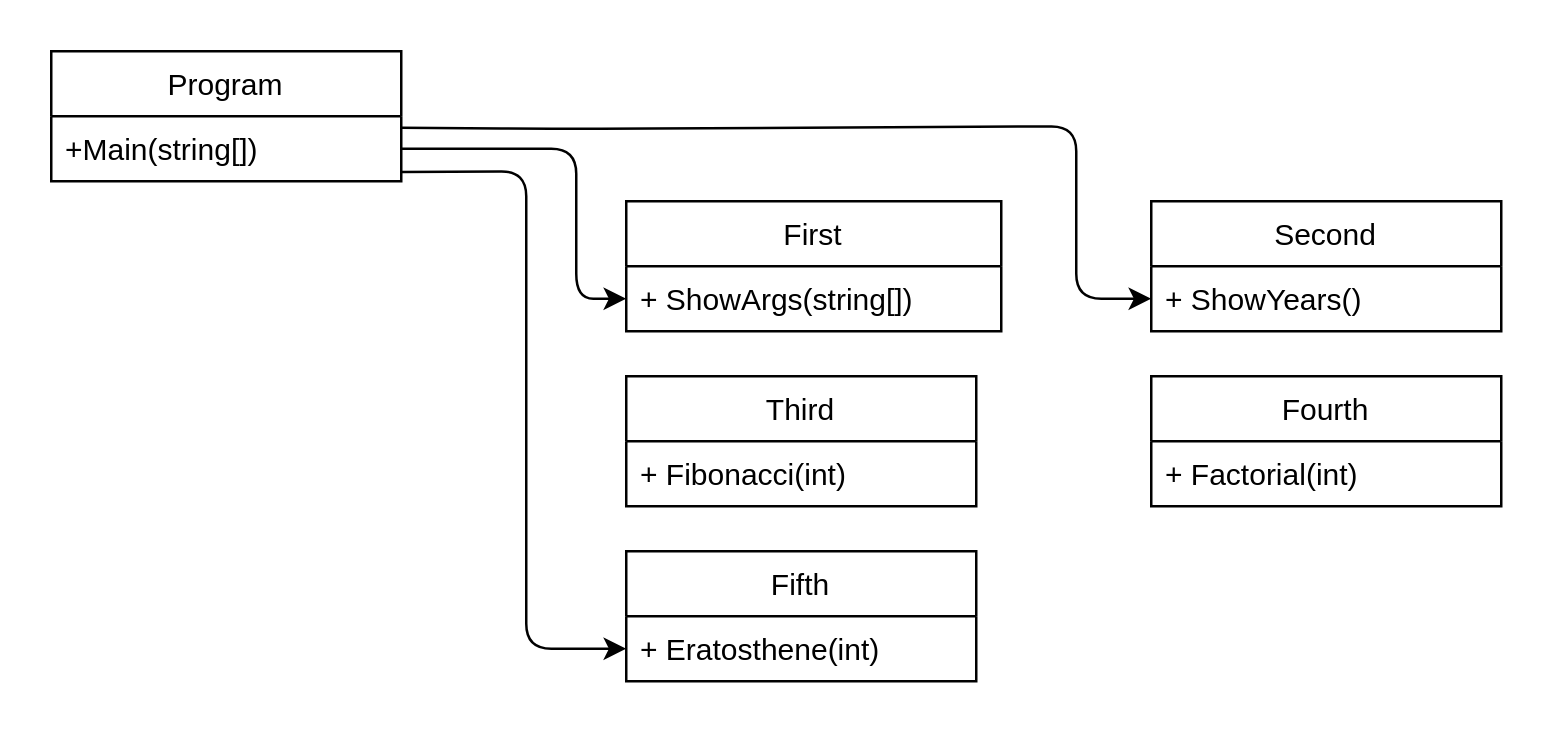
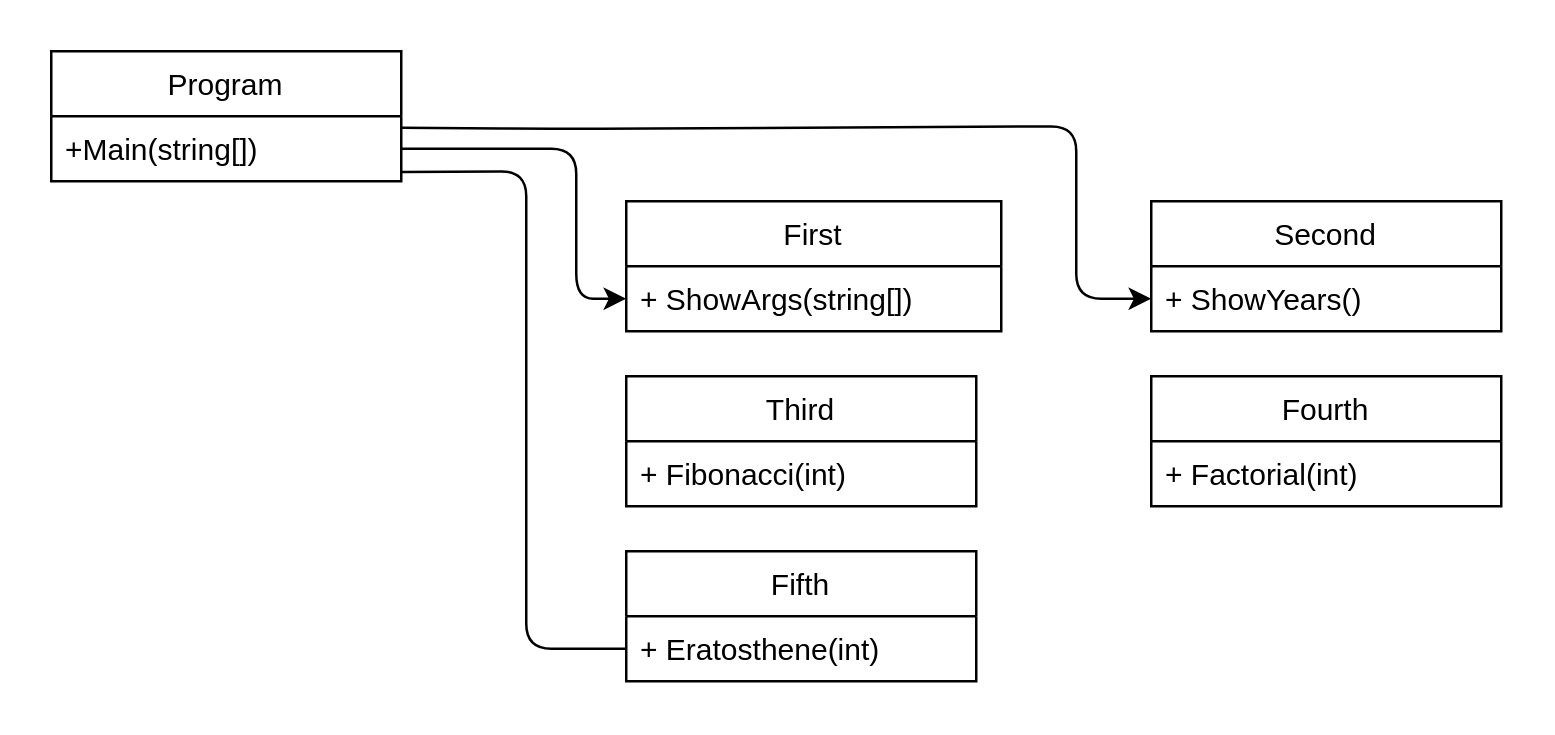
(608, 649) -> (615, 649)
